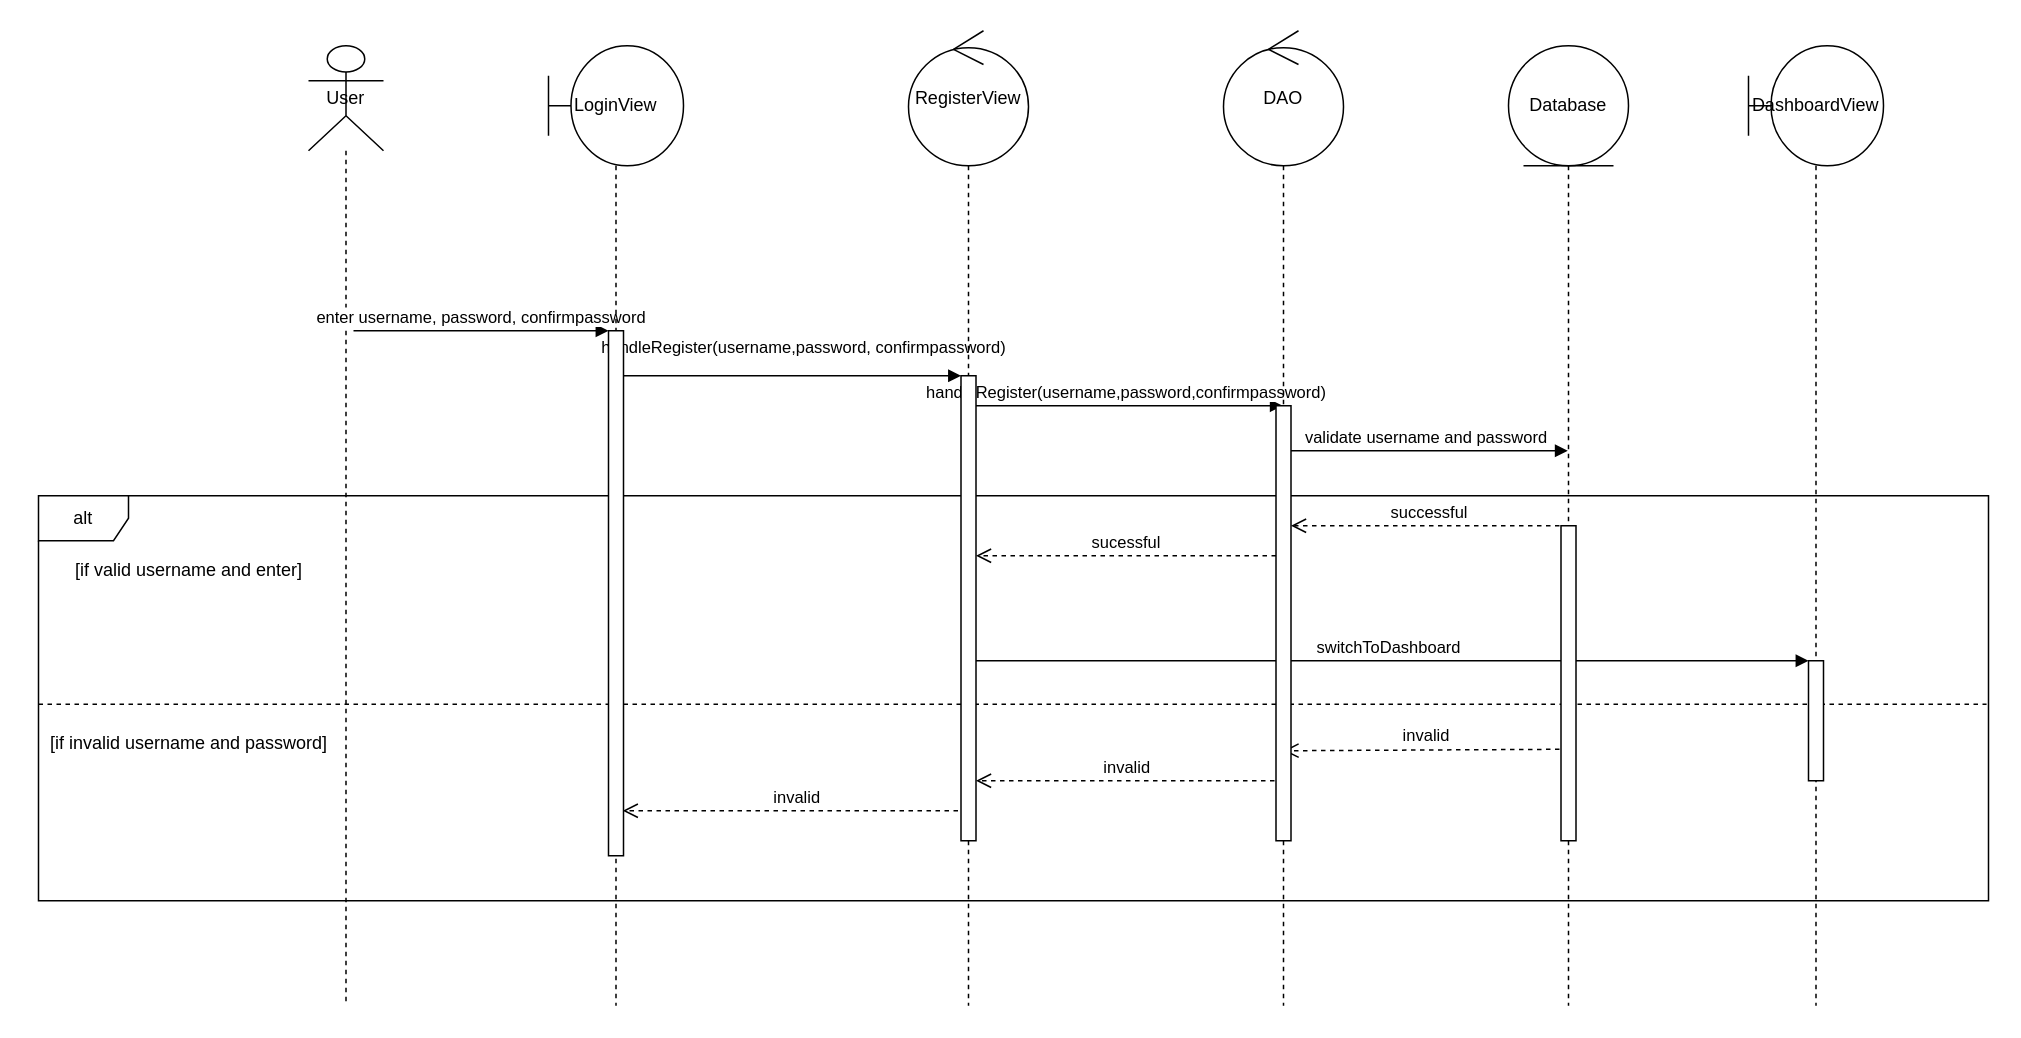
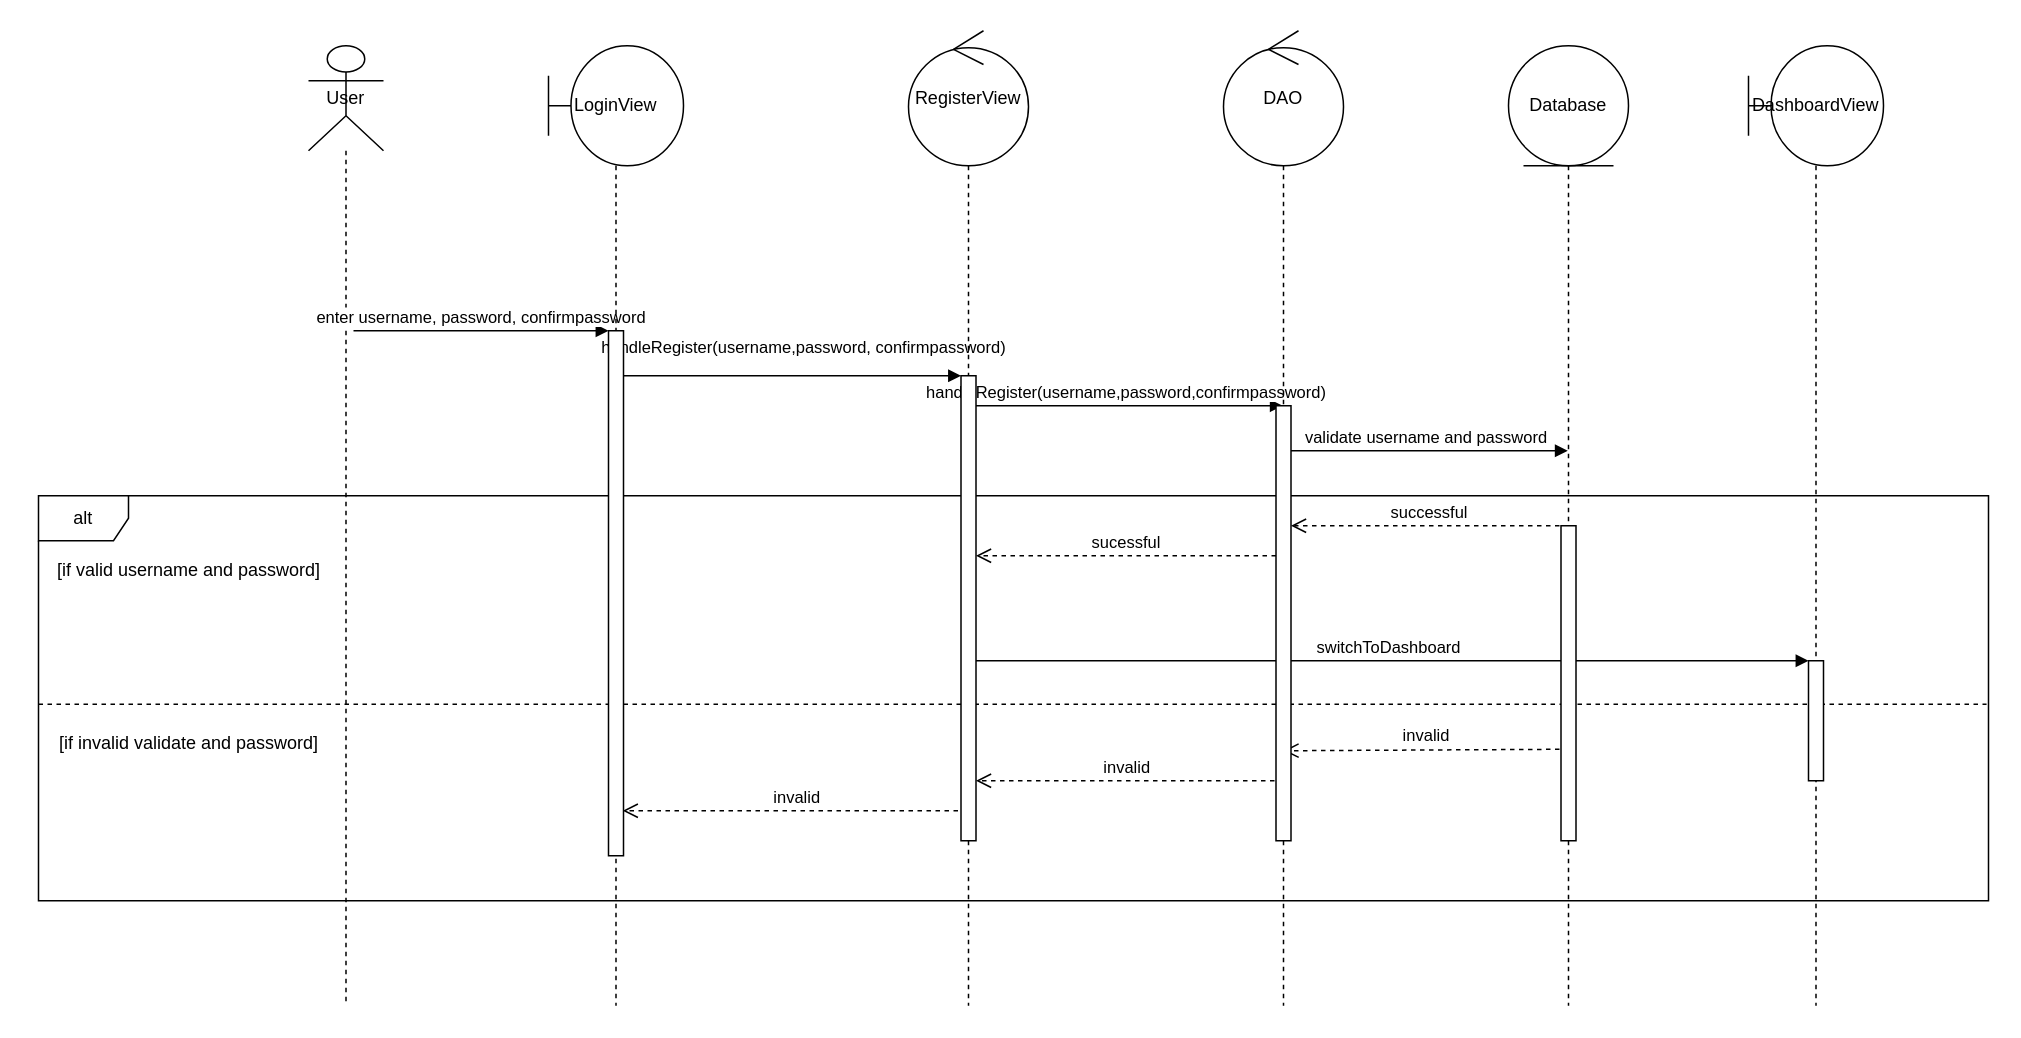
(189, 571) -> (189, 571)
(189, 743) -> (189, 743)
